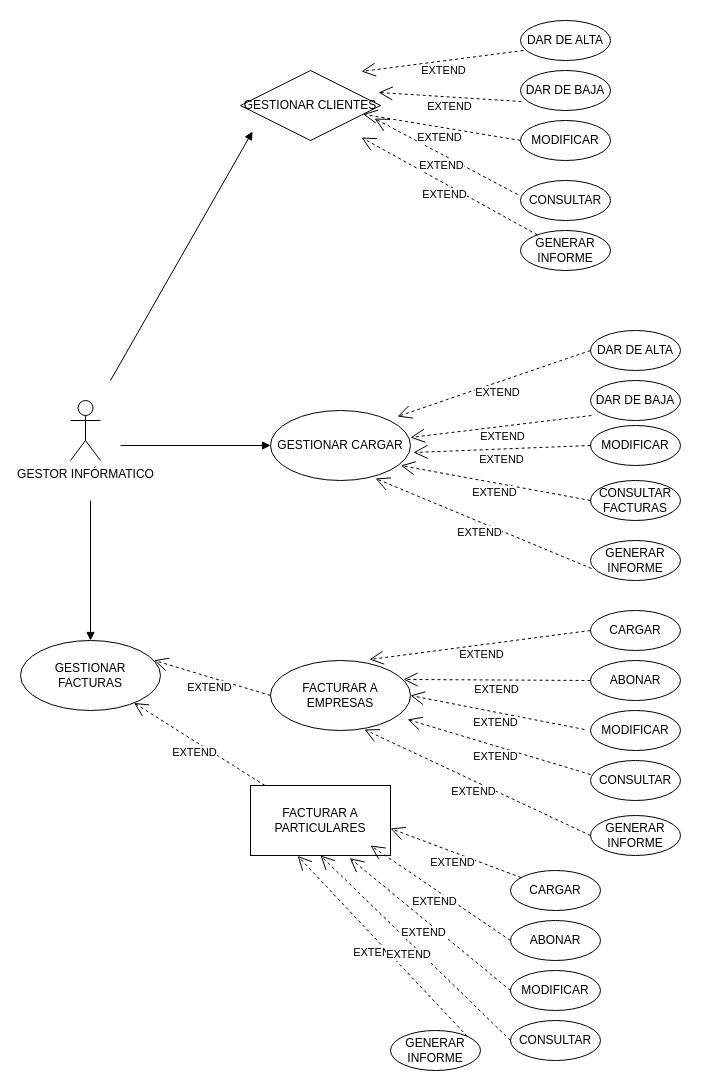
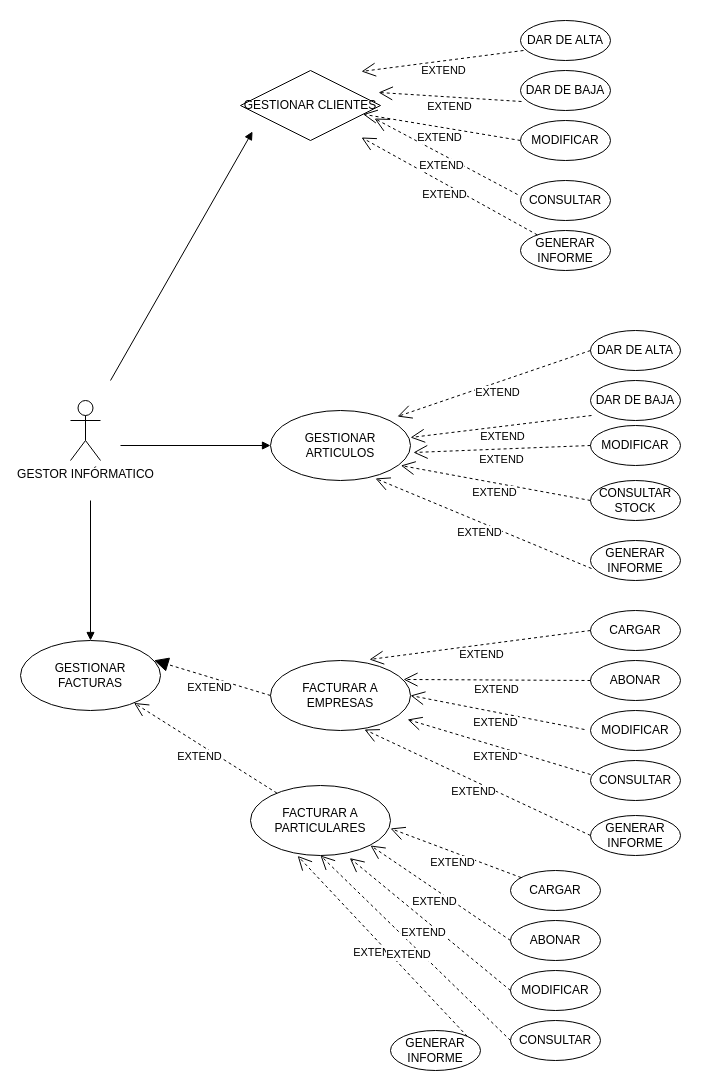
(341, 446) -> (341, 446)
(636, 501) -> (636, 501)
(163, 663) -> (169, 665)
(321, 821) -> (321, 821)
